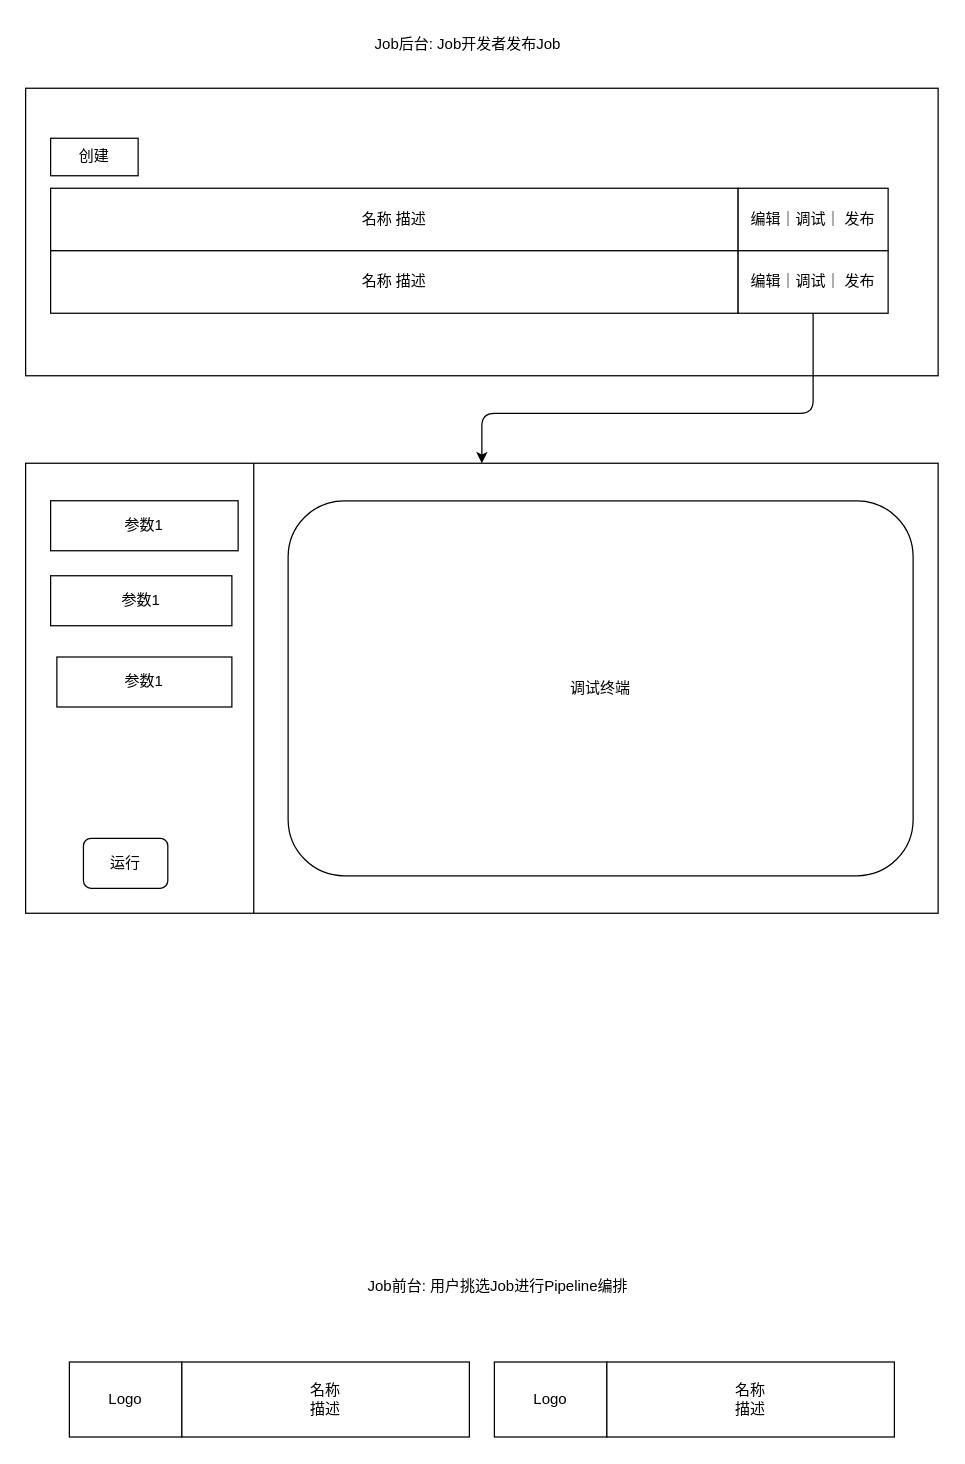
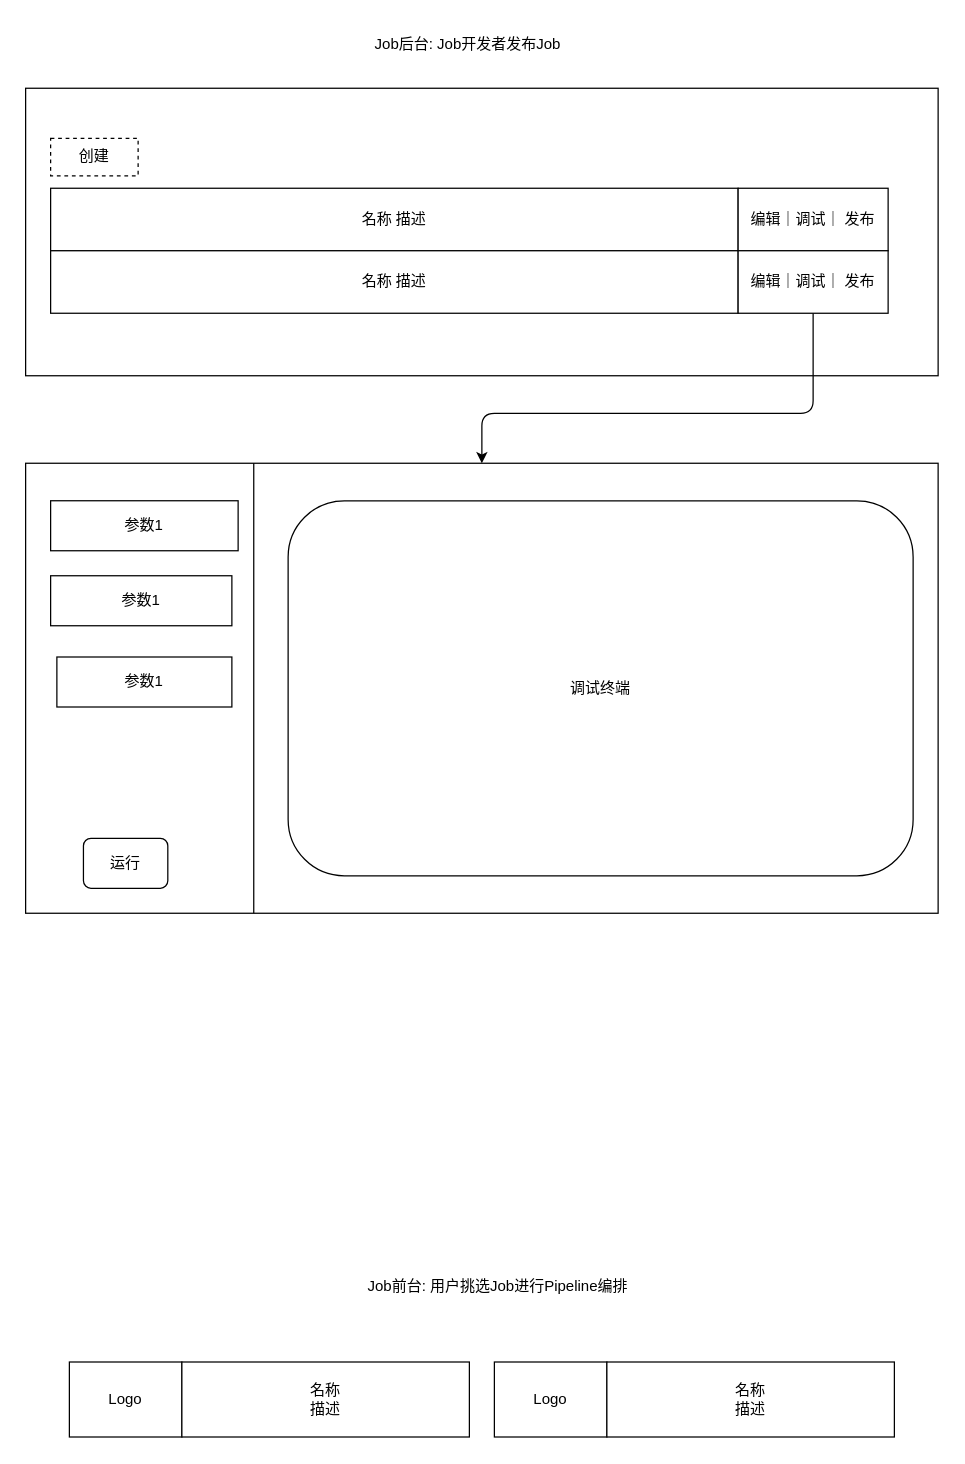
(94, 157) -> (94, 157)
